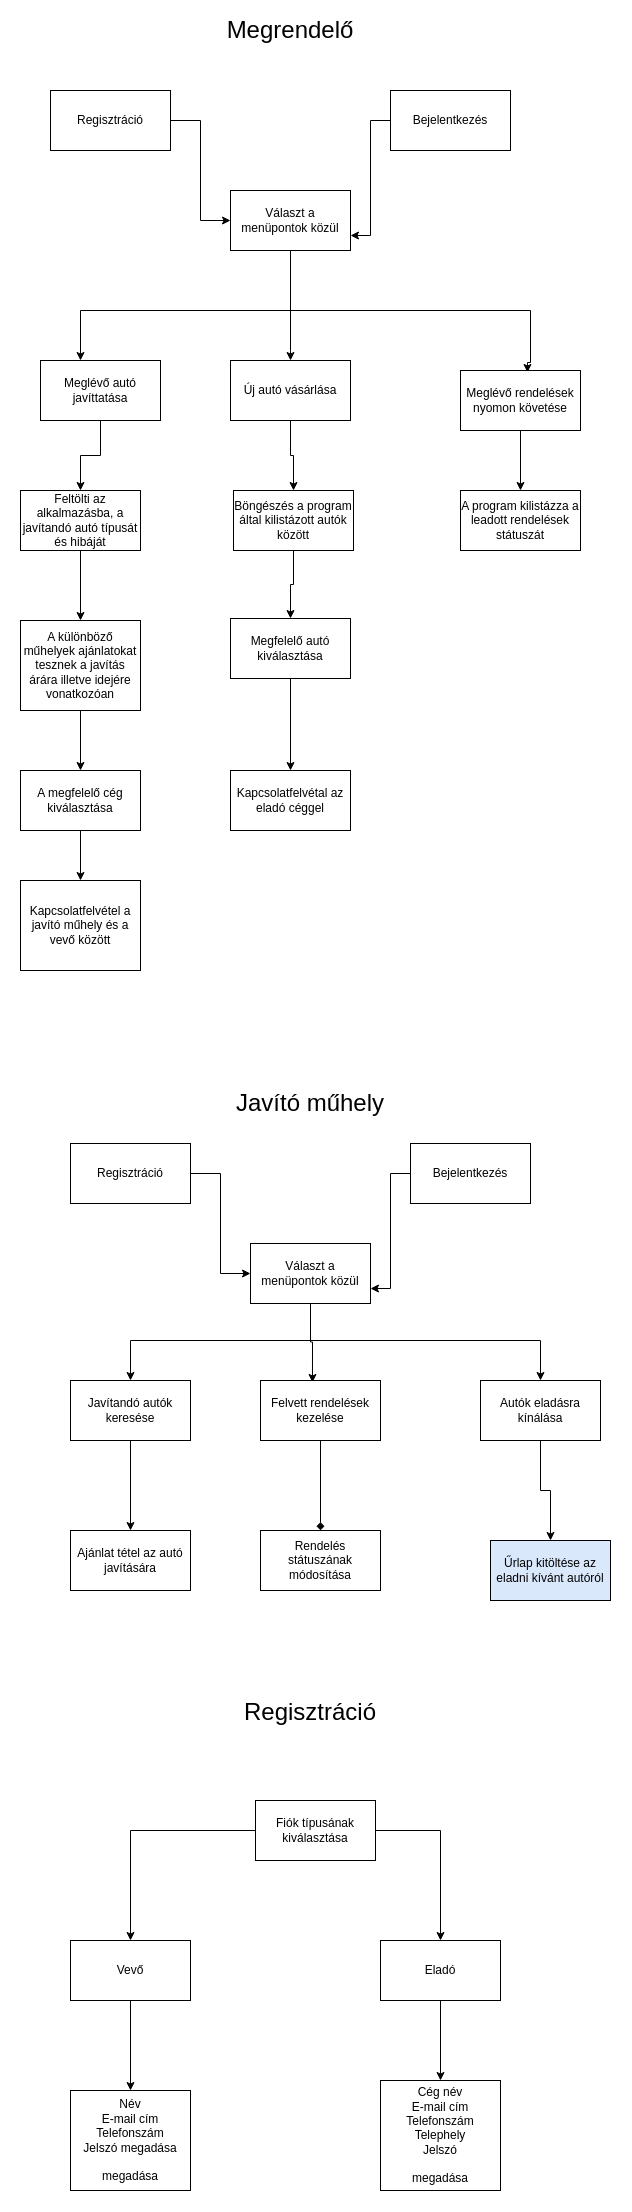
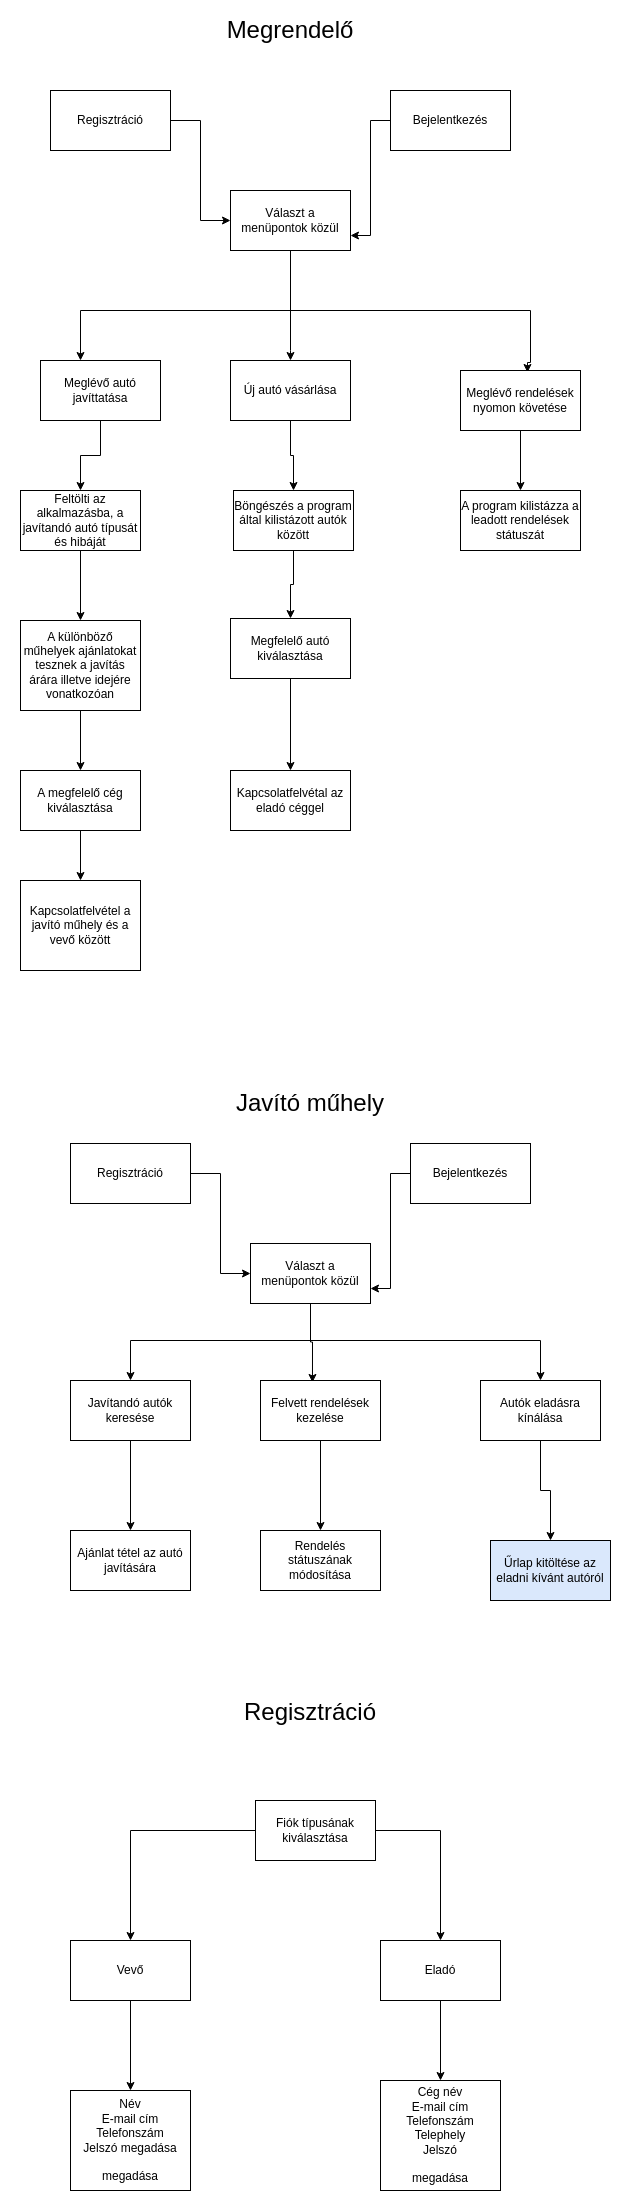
(321, 1522) -> (321, 1522)
